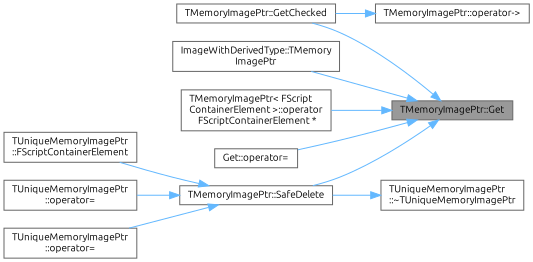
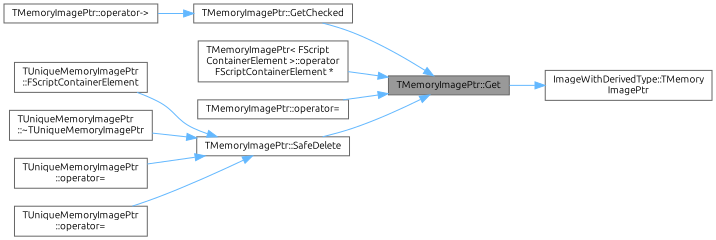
(350, 13) -> (171, 13)
(359, 85) -> (522, 85)
(256, 158) -> (273, 109)
(352, 195) -> (169, 135)
